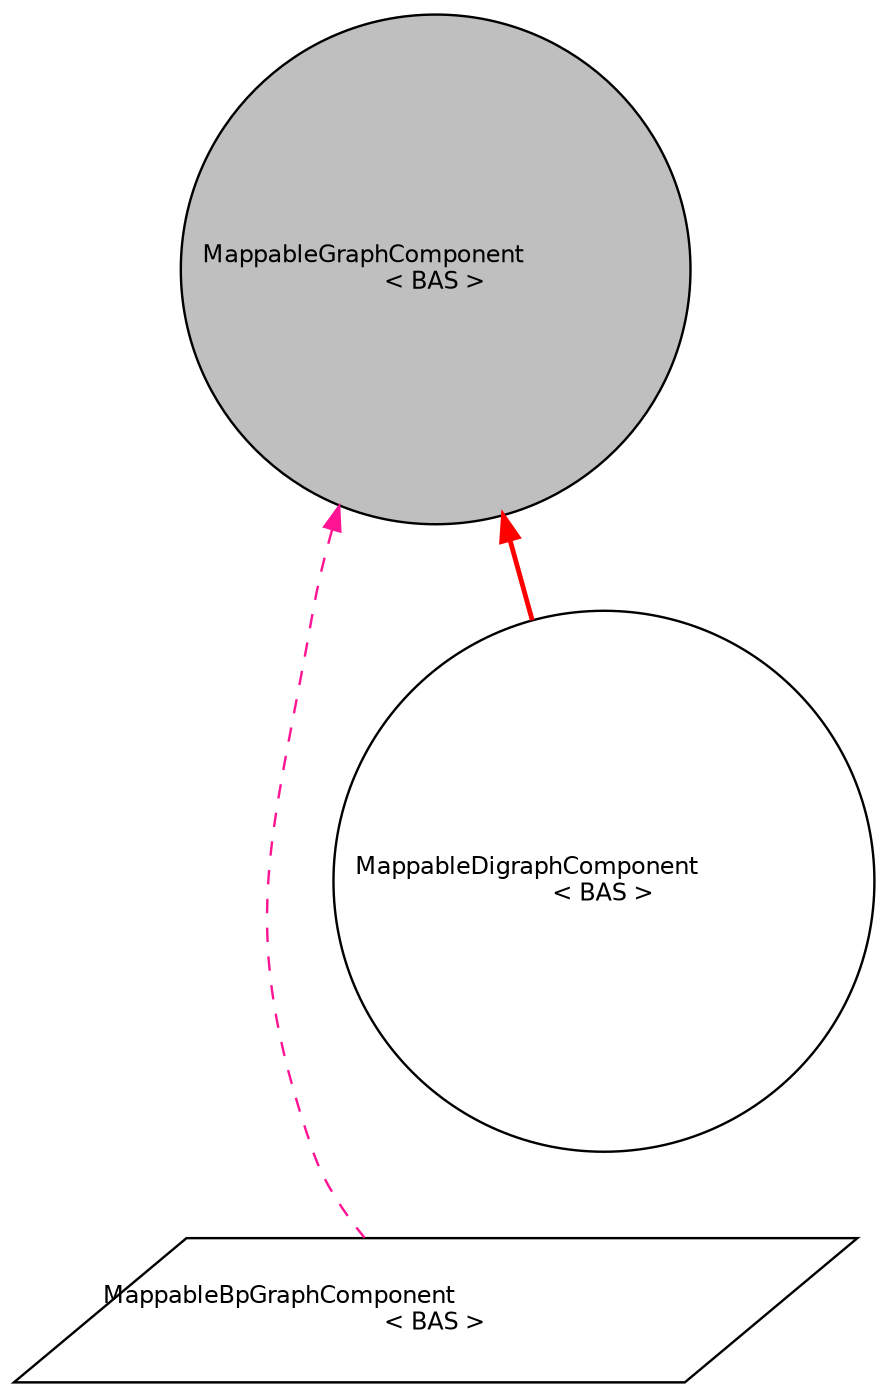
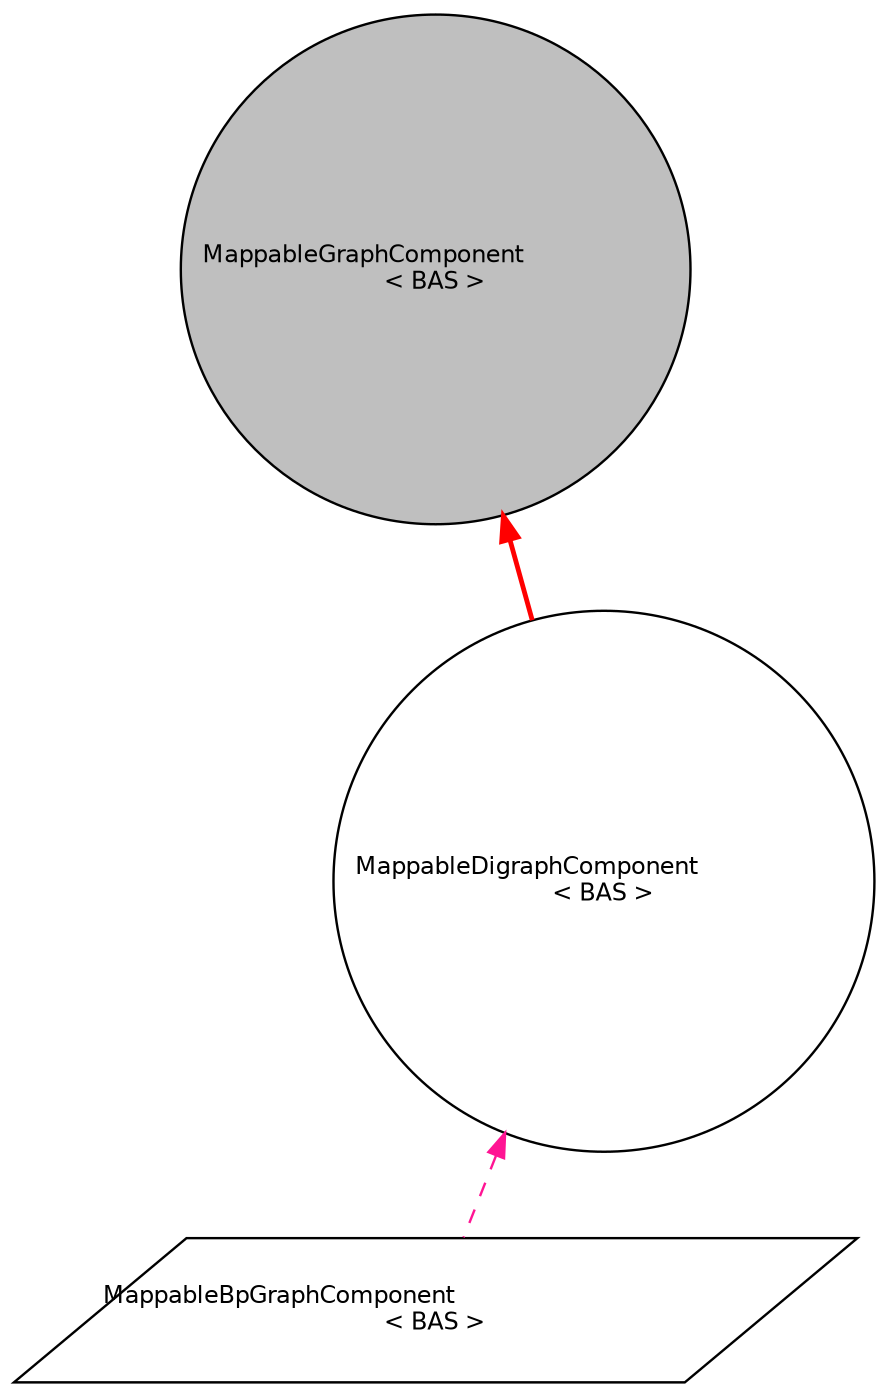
(268, 891) -> (480, 1197)
